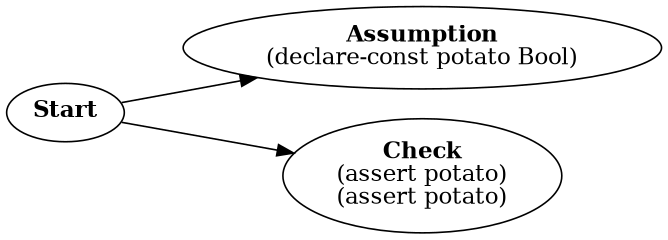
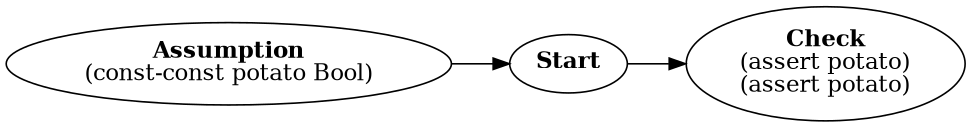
(422, 57) -> (229, 74)
(181, 92) -> (472, 64)
